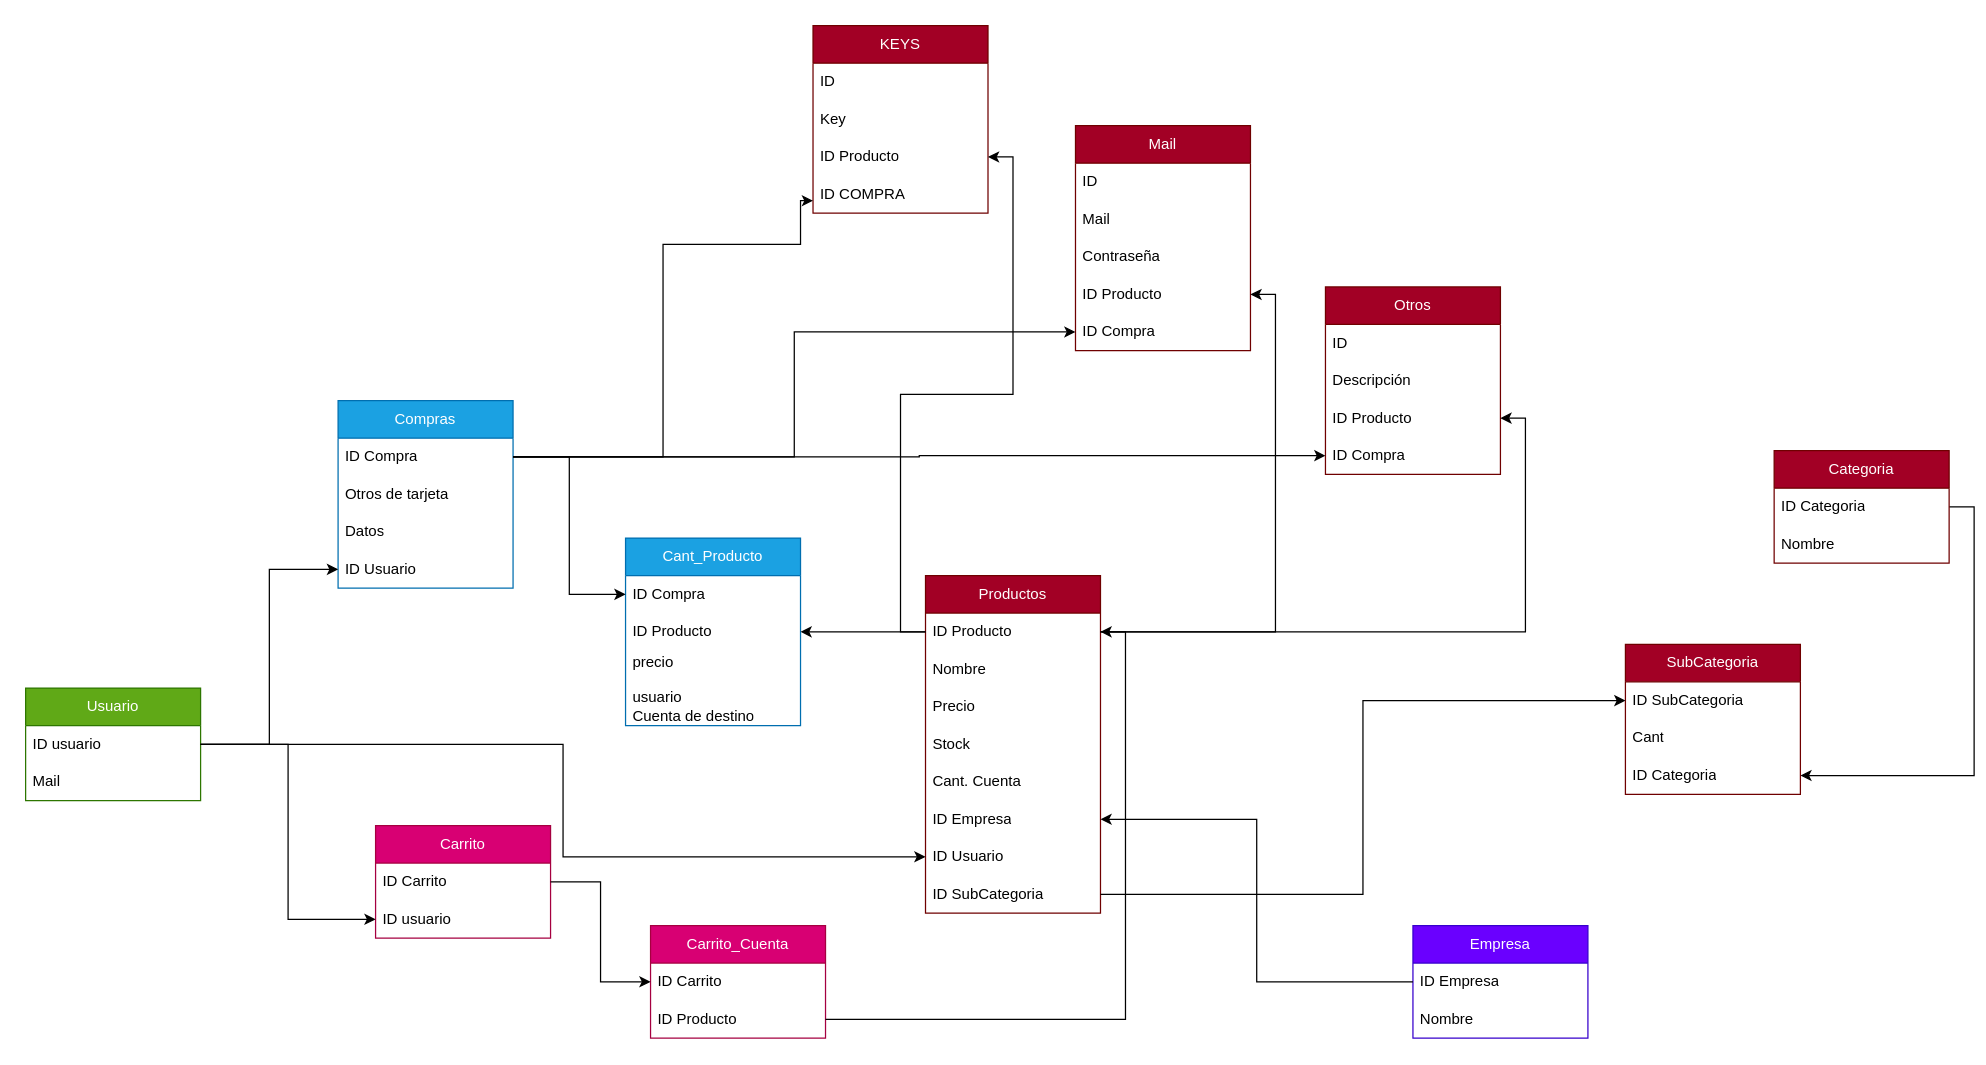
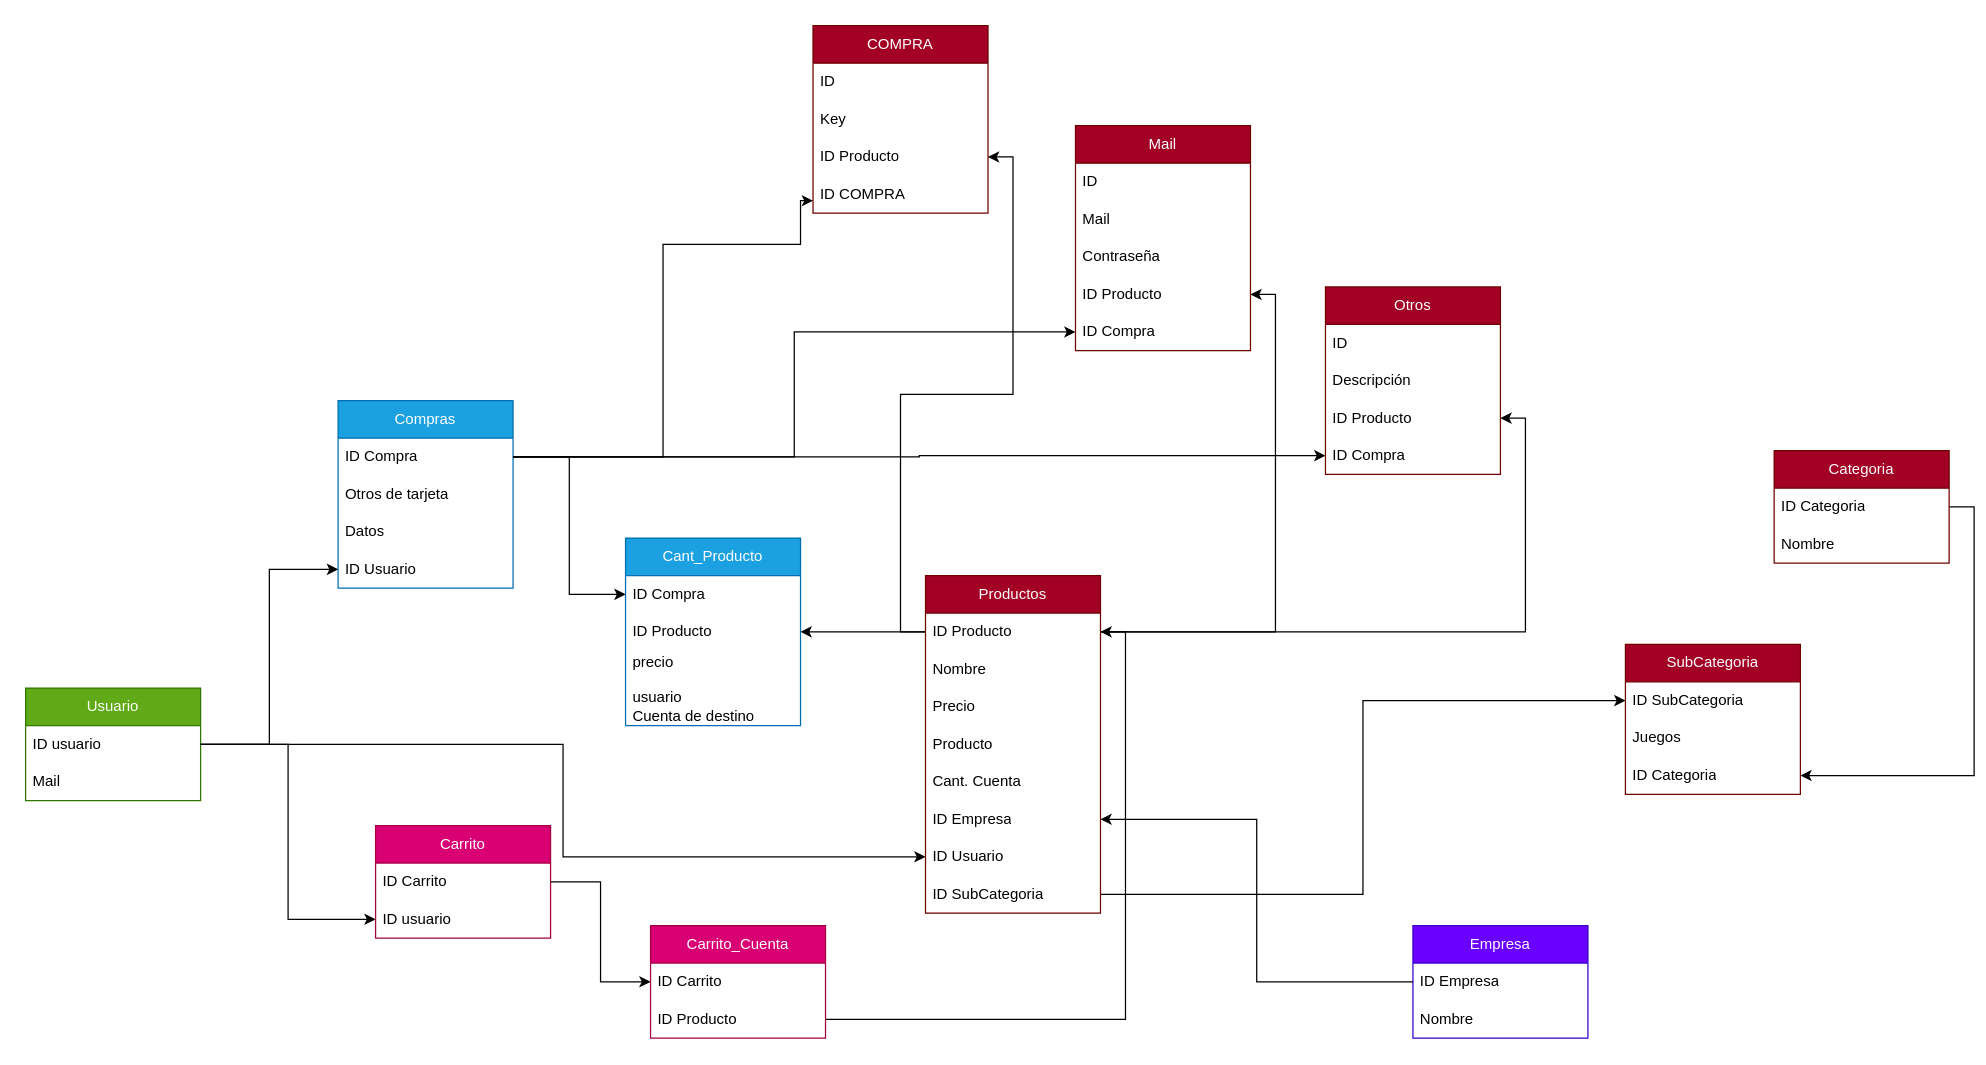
(901, 44) -> (901, 44)
(1650, 738) -> (1658, 738)
(954, 744) -> (967, 744)
